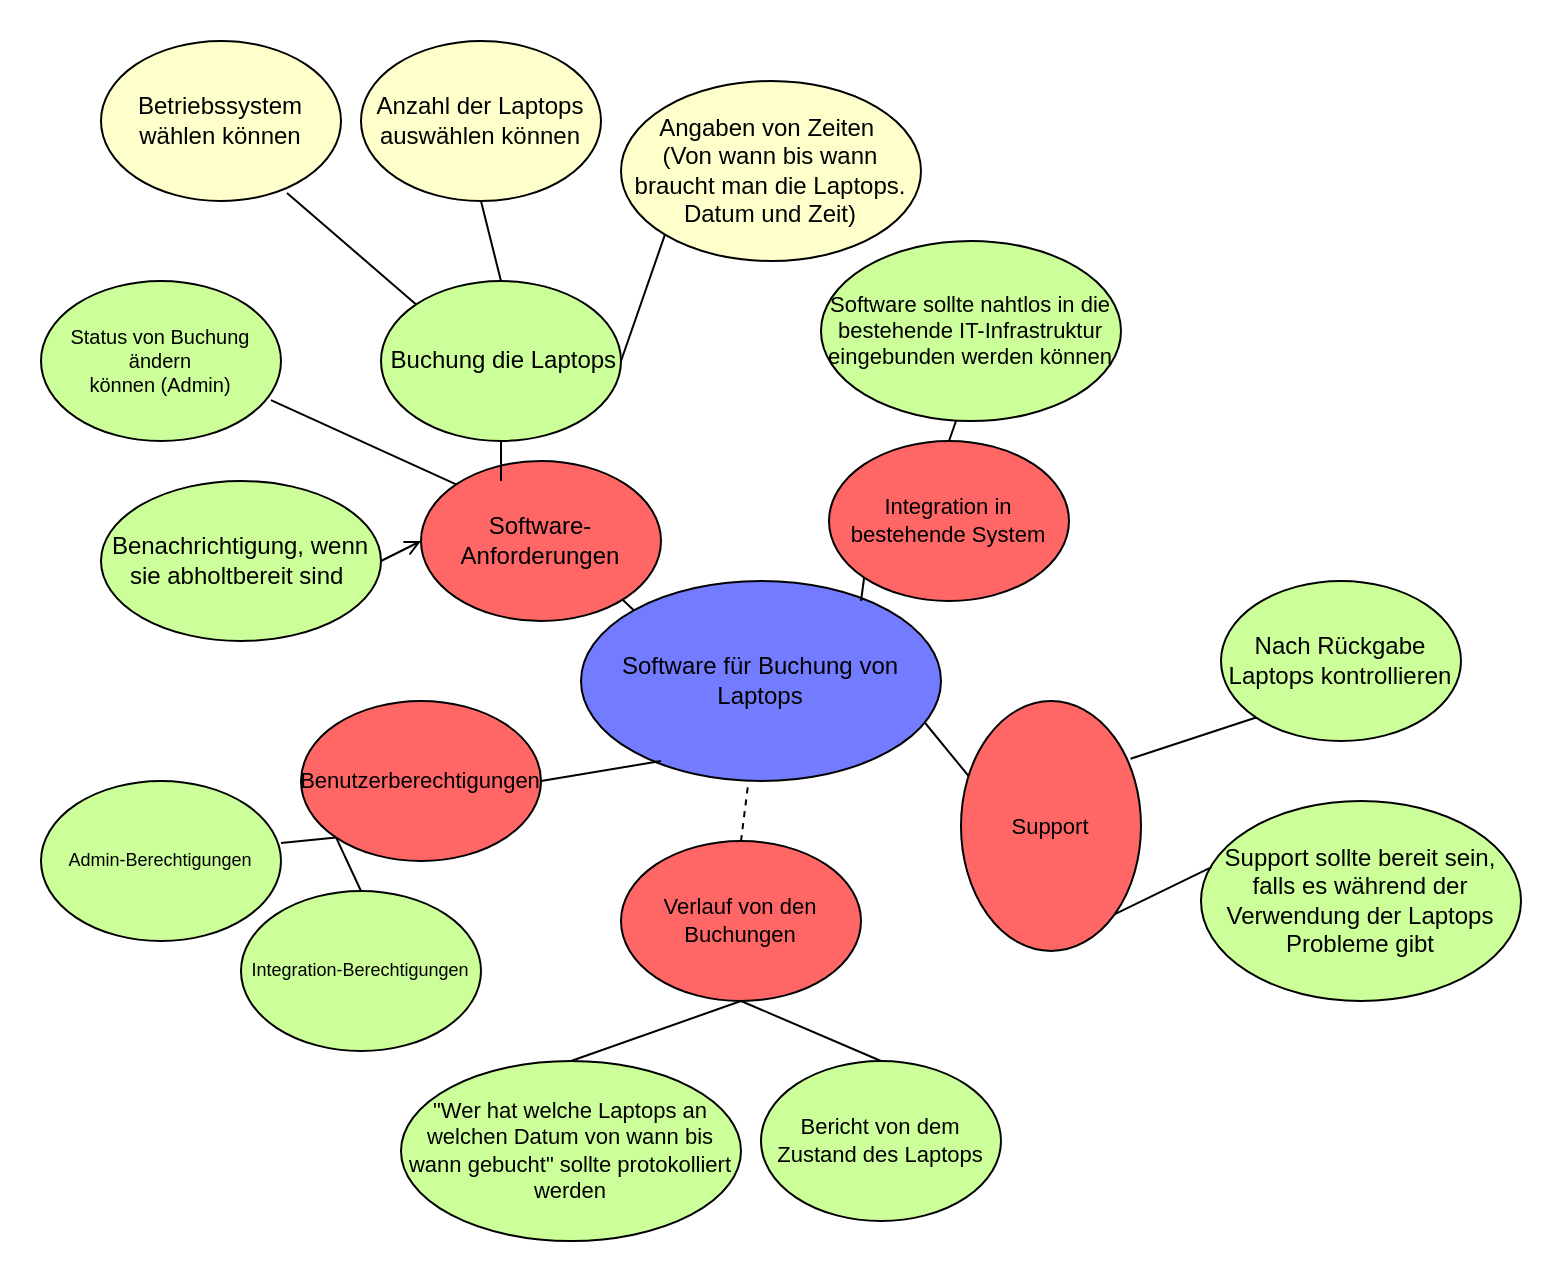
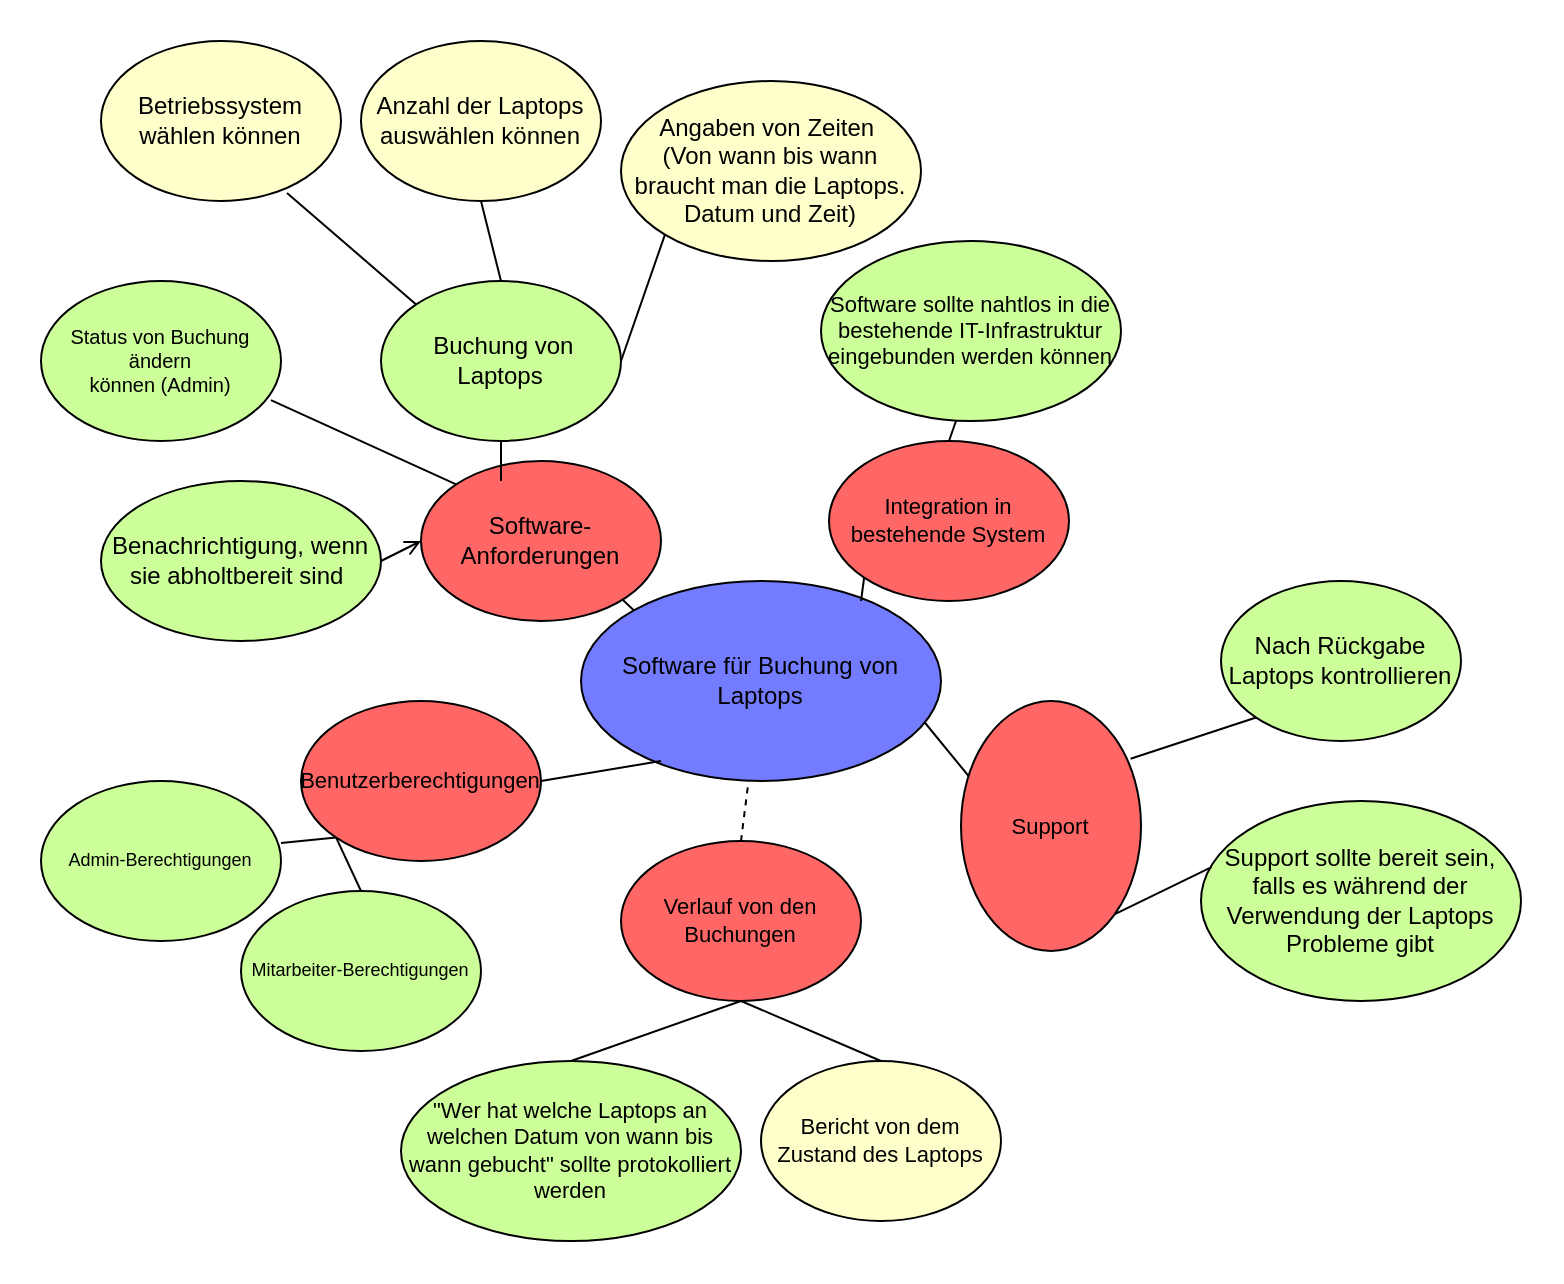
(501, 361) -> (501, 361)
(361, 971) -> (361, 971)
(881, 1141) -> (881, 1141)
